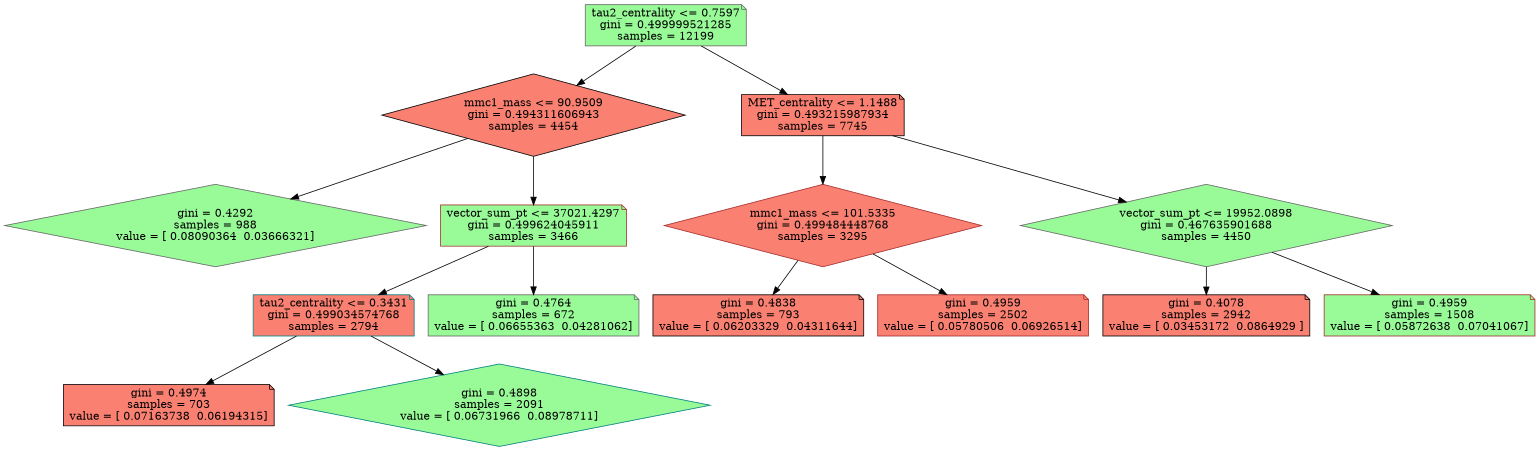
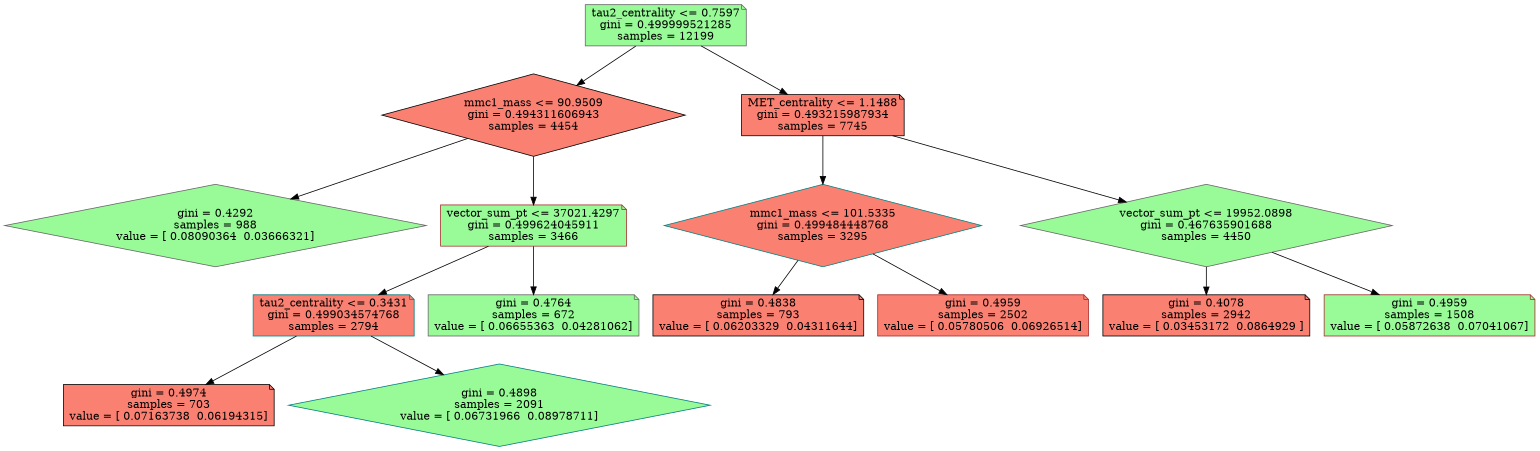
(823, 226) -> (823, 226)
